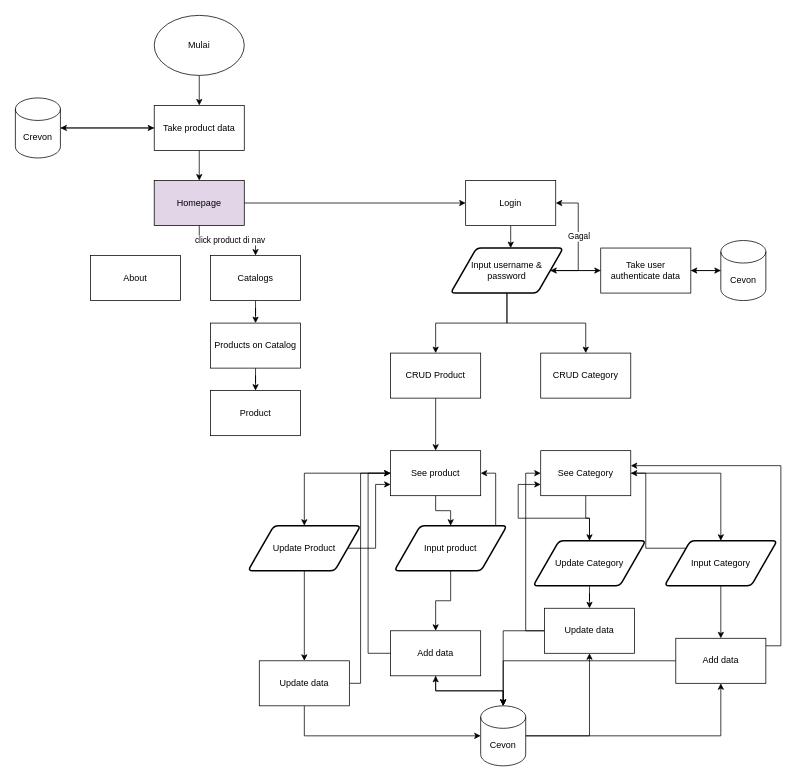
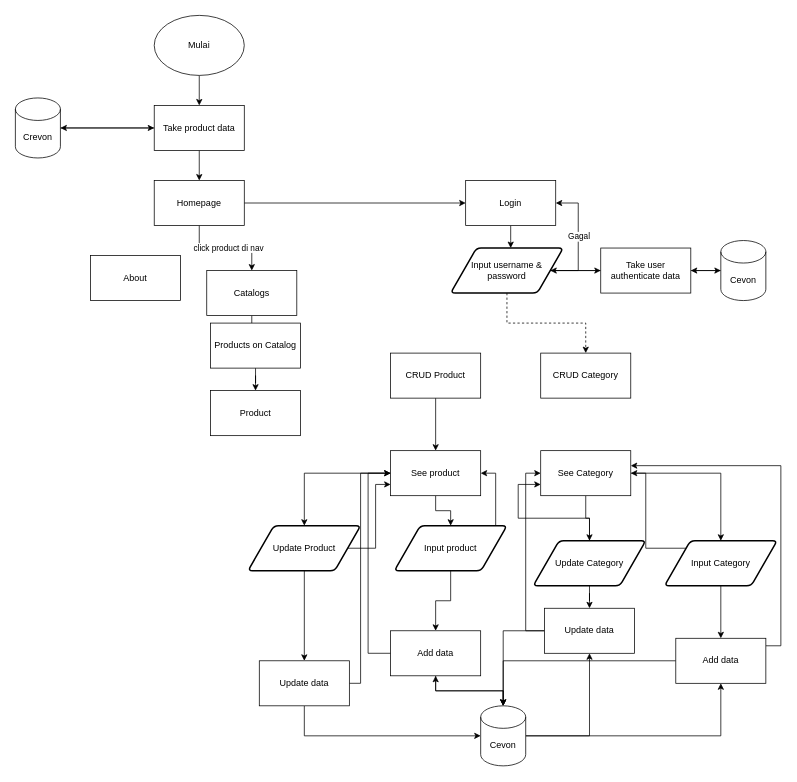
(199, 203) -> (199, 203)
(255, 278) -> (252, 293)
(558, 323) -> (558, 323)
(435, 334) -> none
